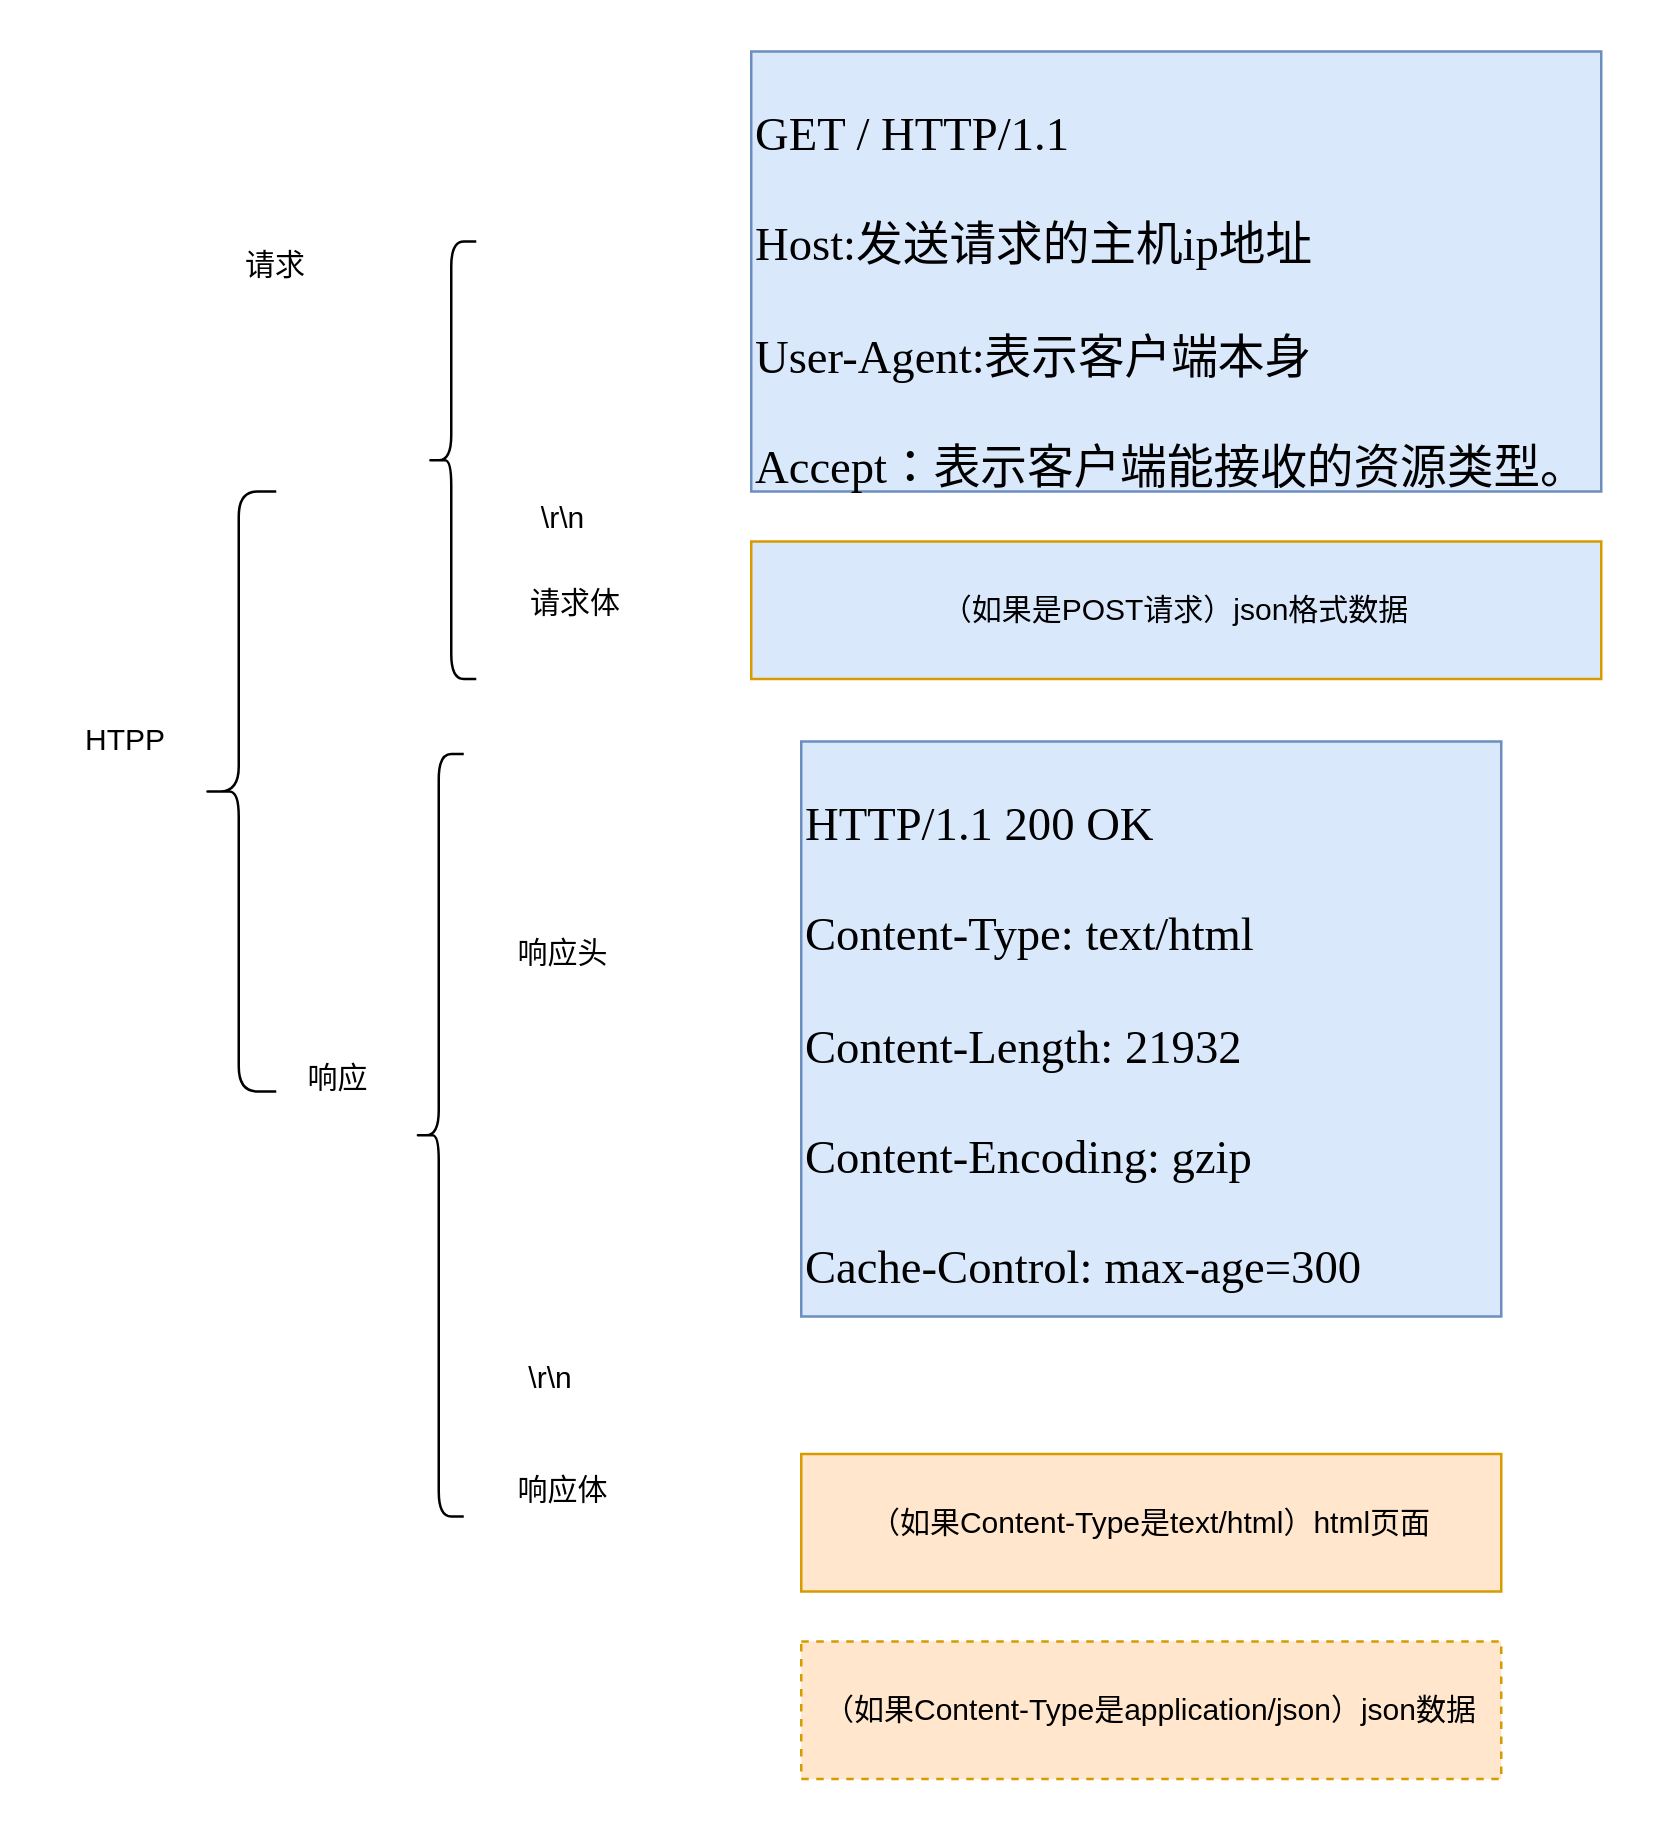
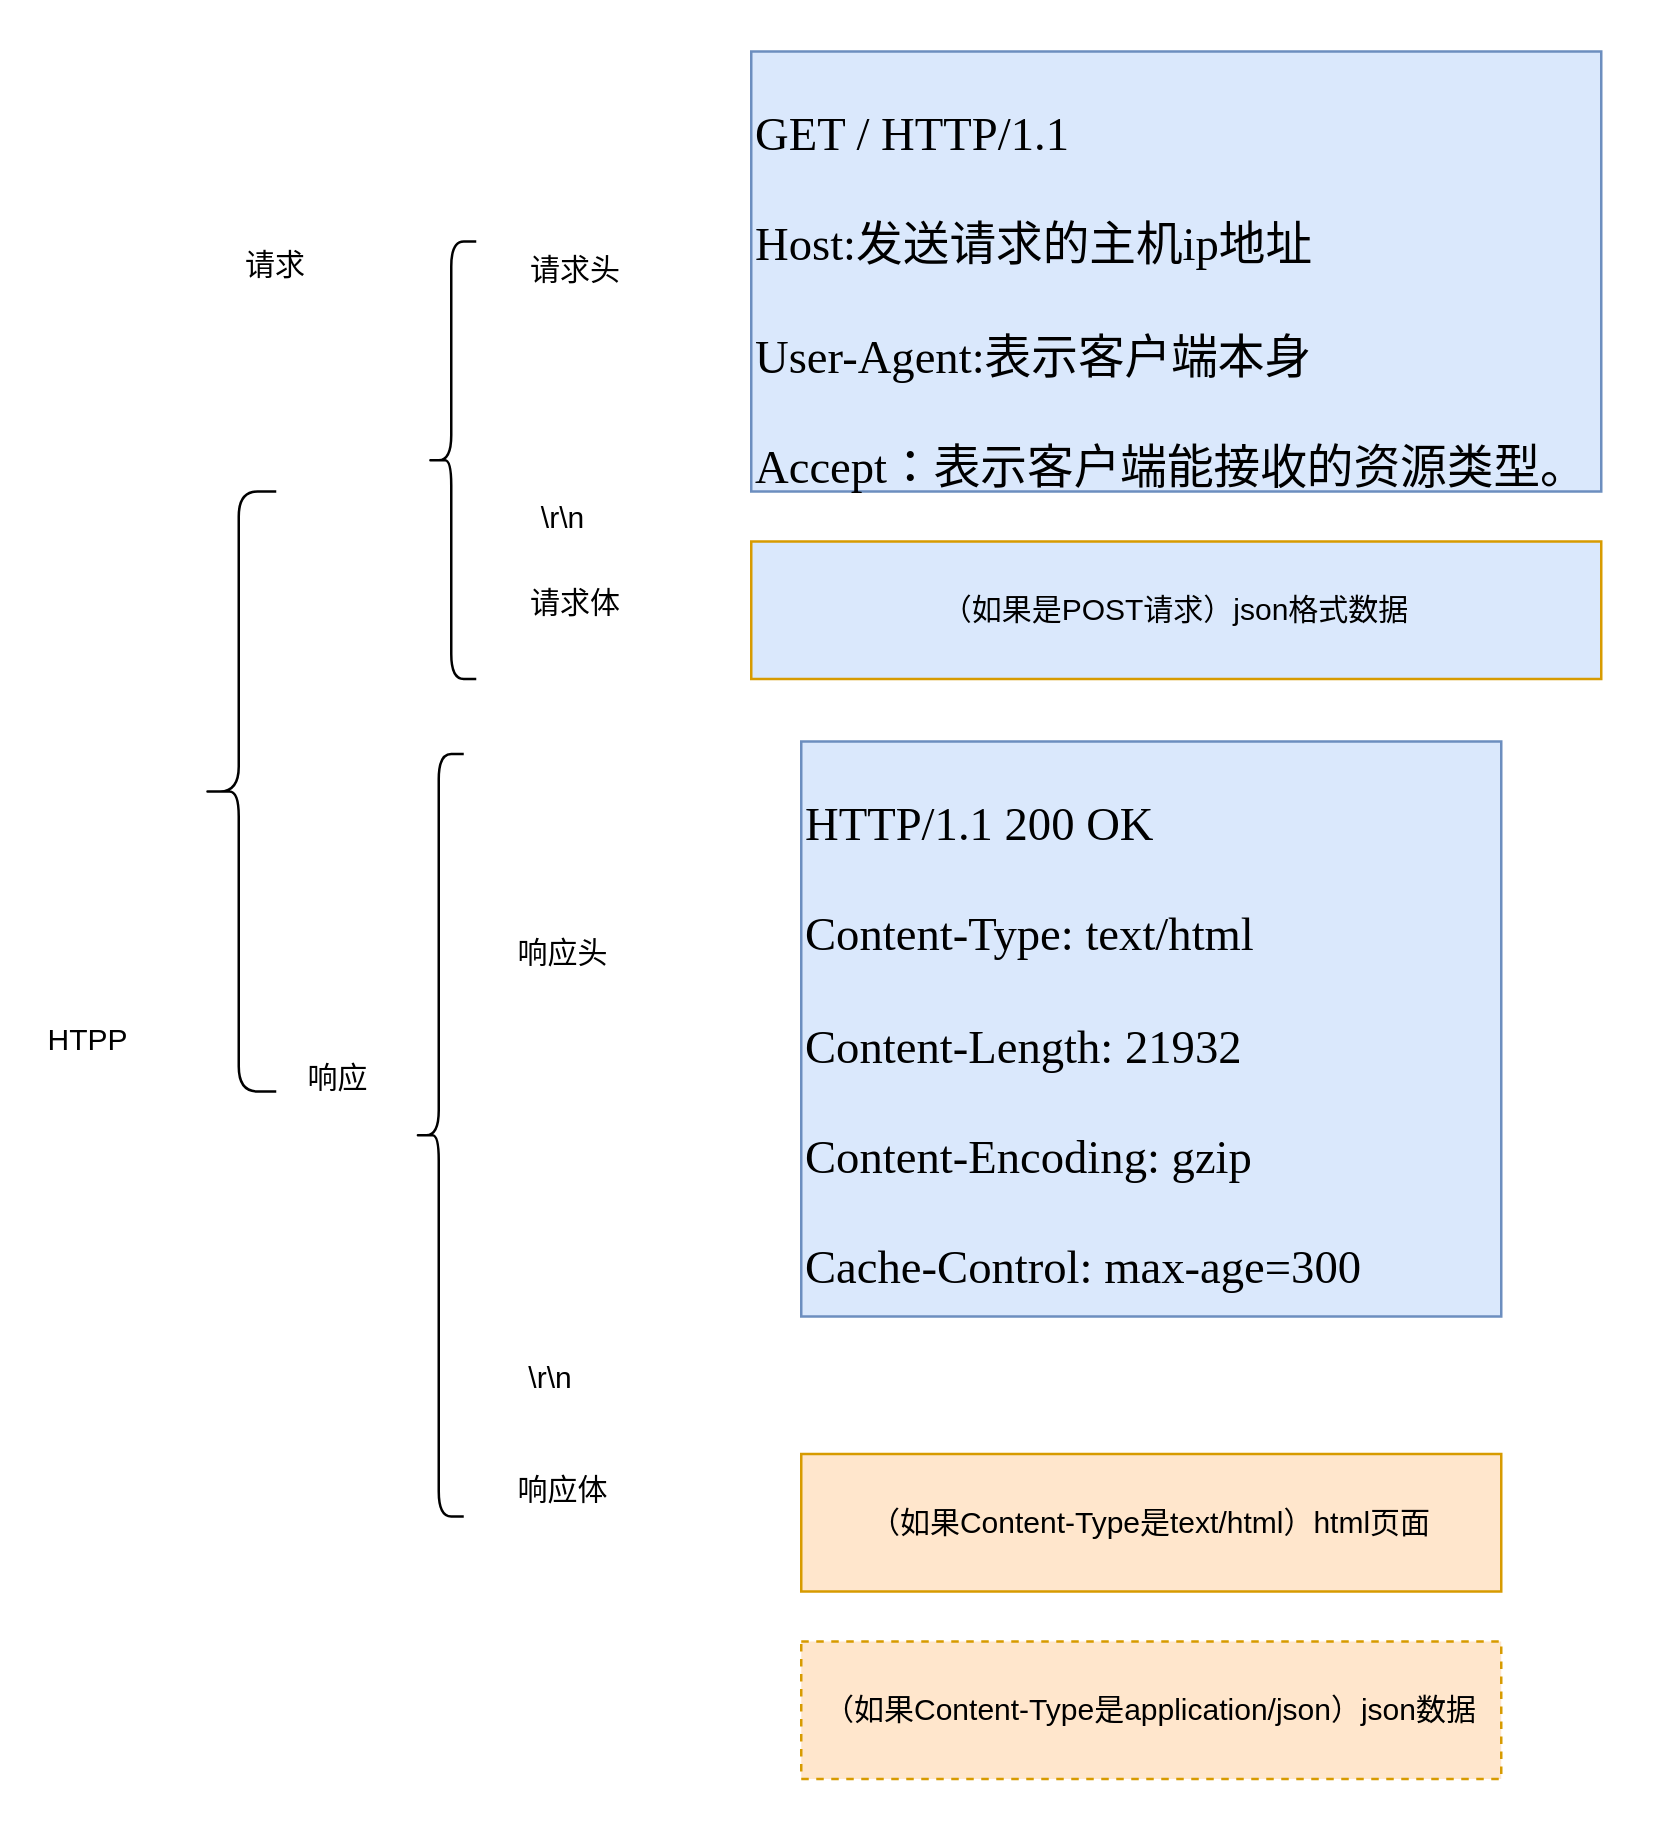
none -> (576, 271)
(126, 741) -> (89, 1041)
